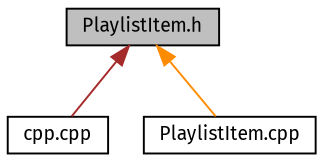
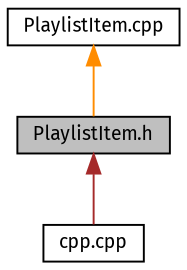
(193, 89) -> (94, 91)
